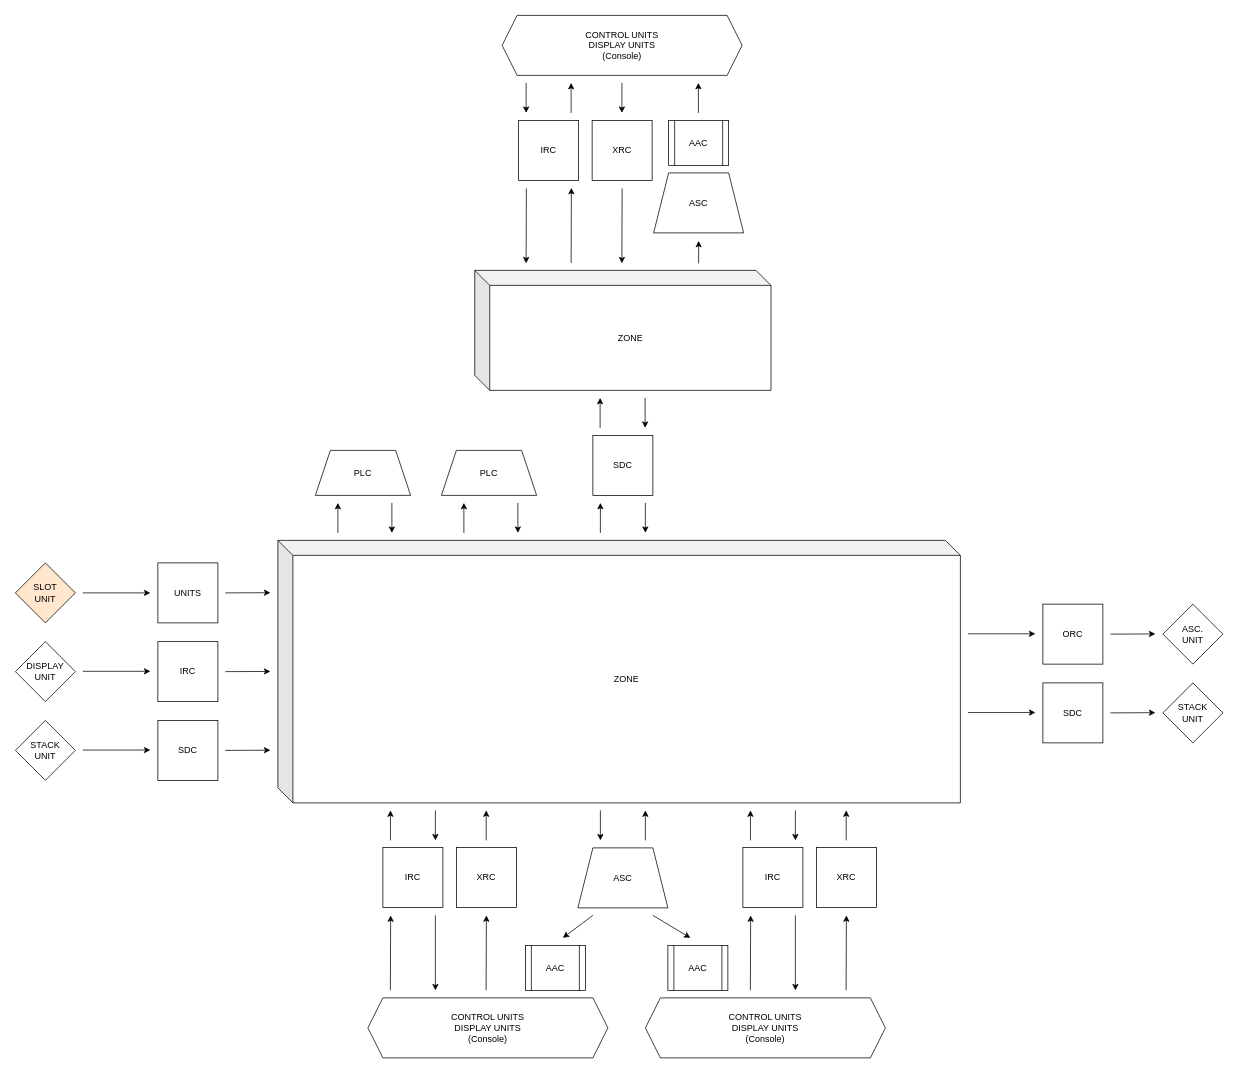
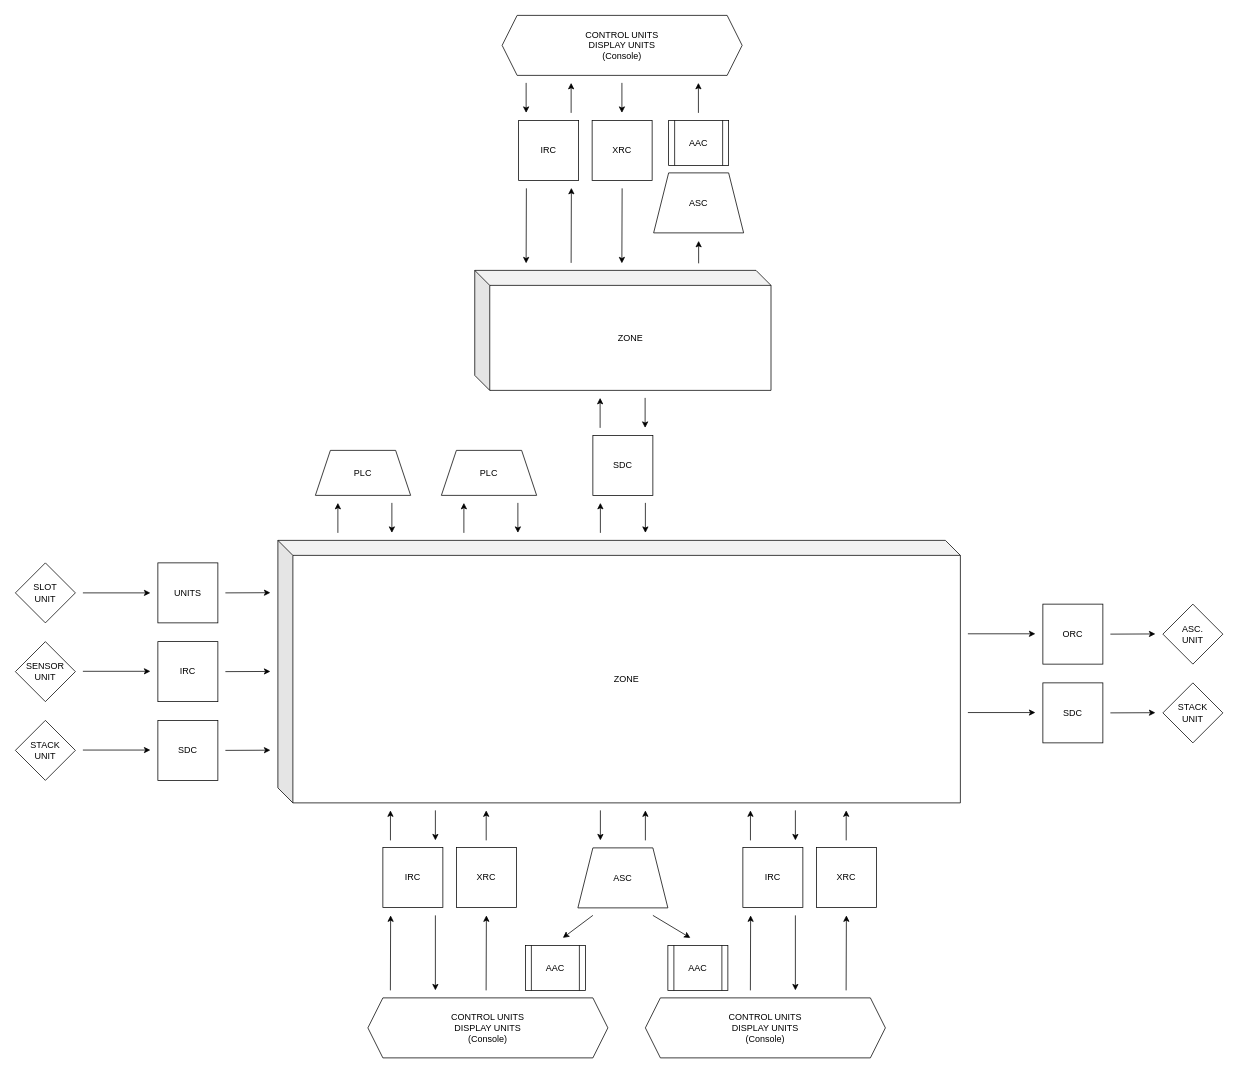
(45, 593) -> (45, 593)
(45, 672) -> (45, 672)
